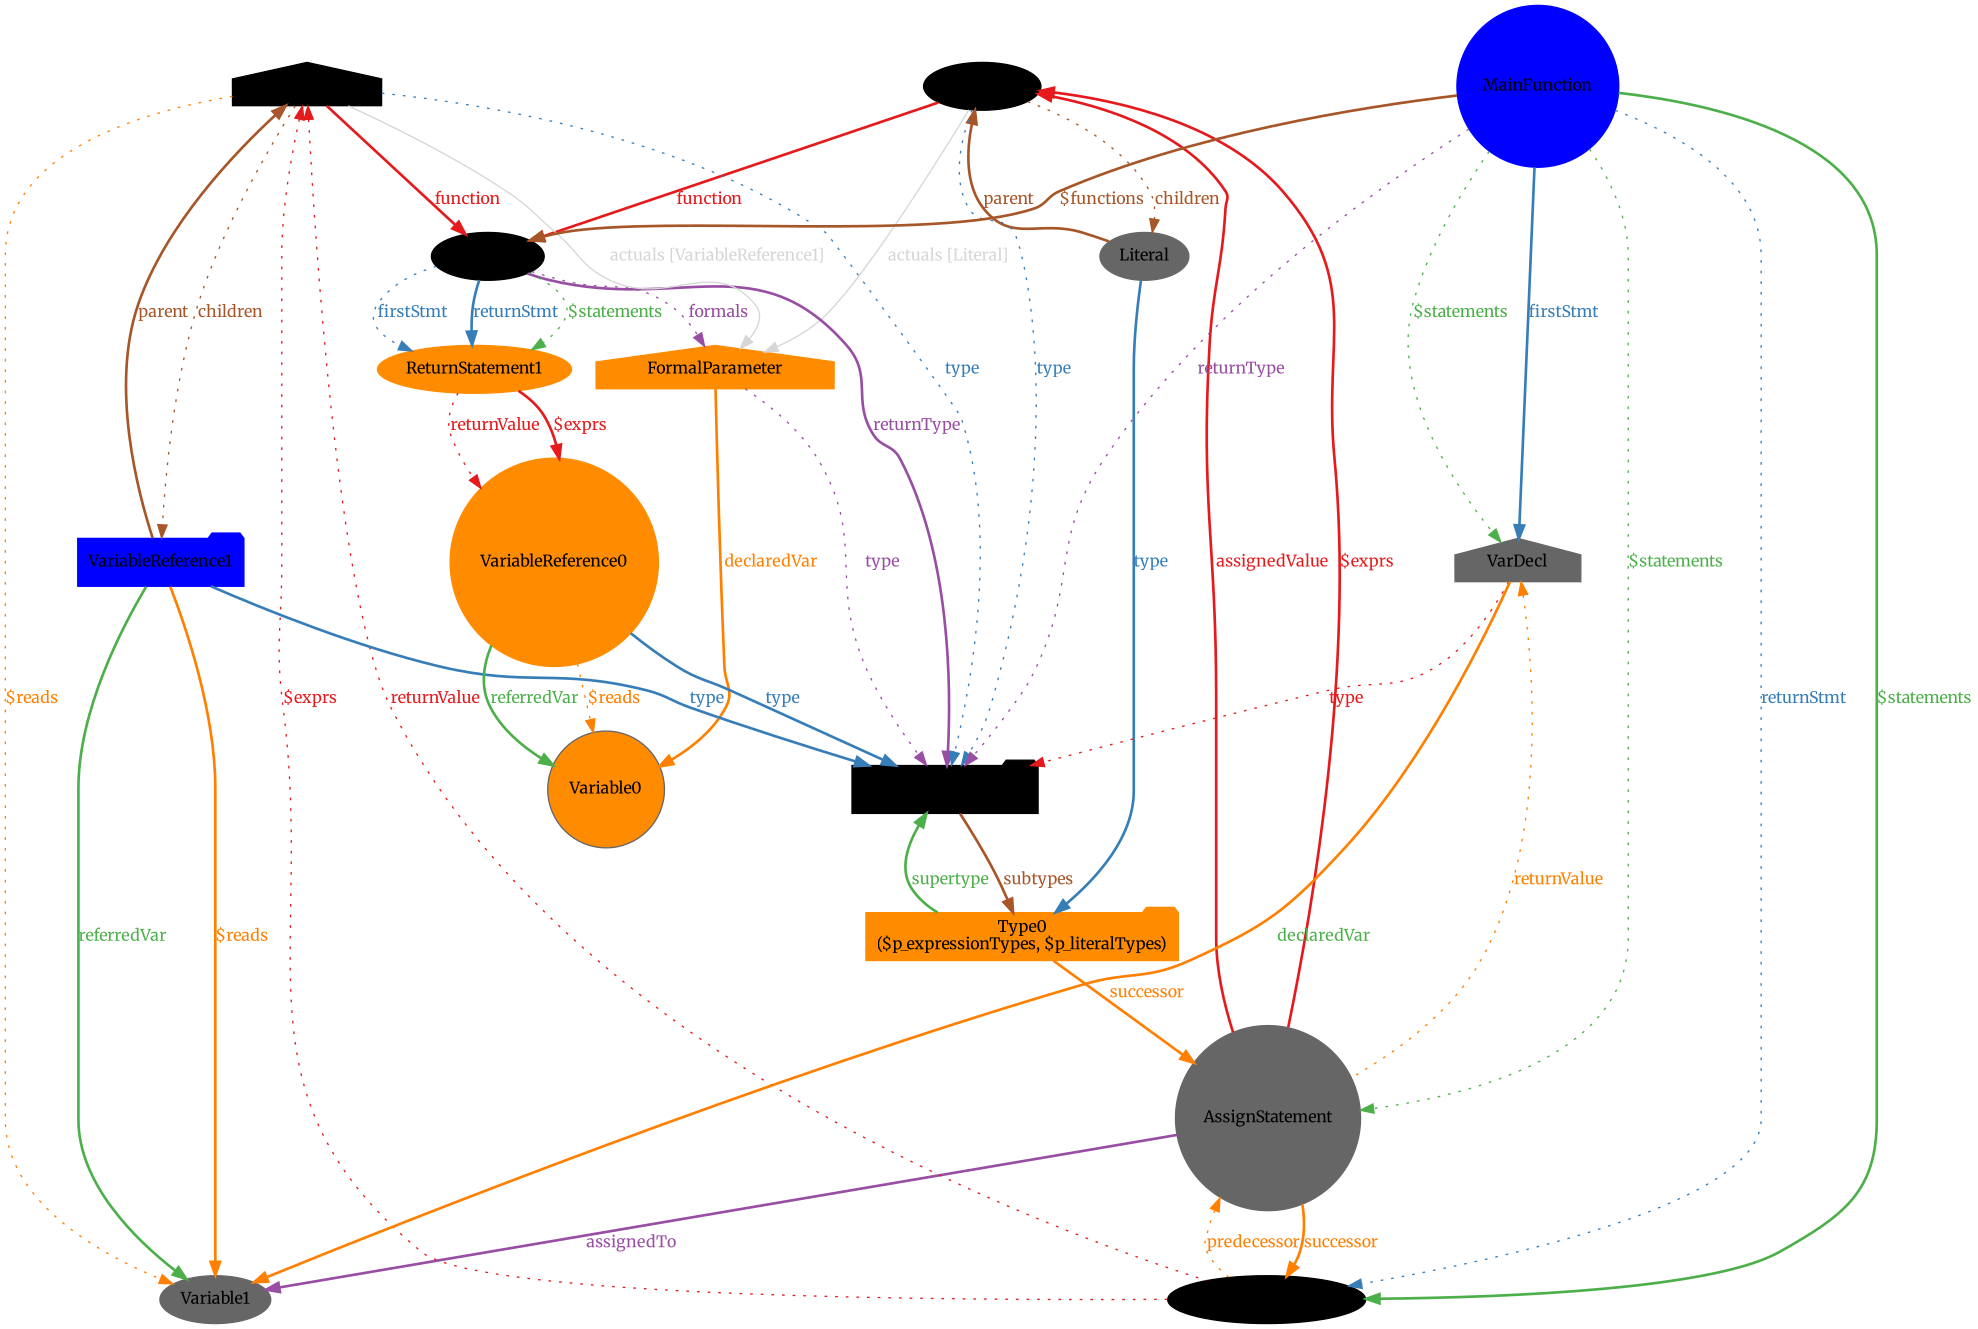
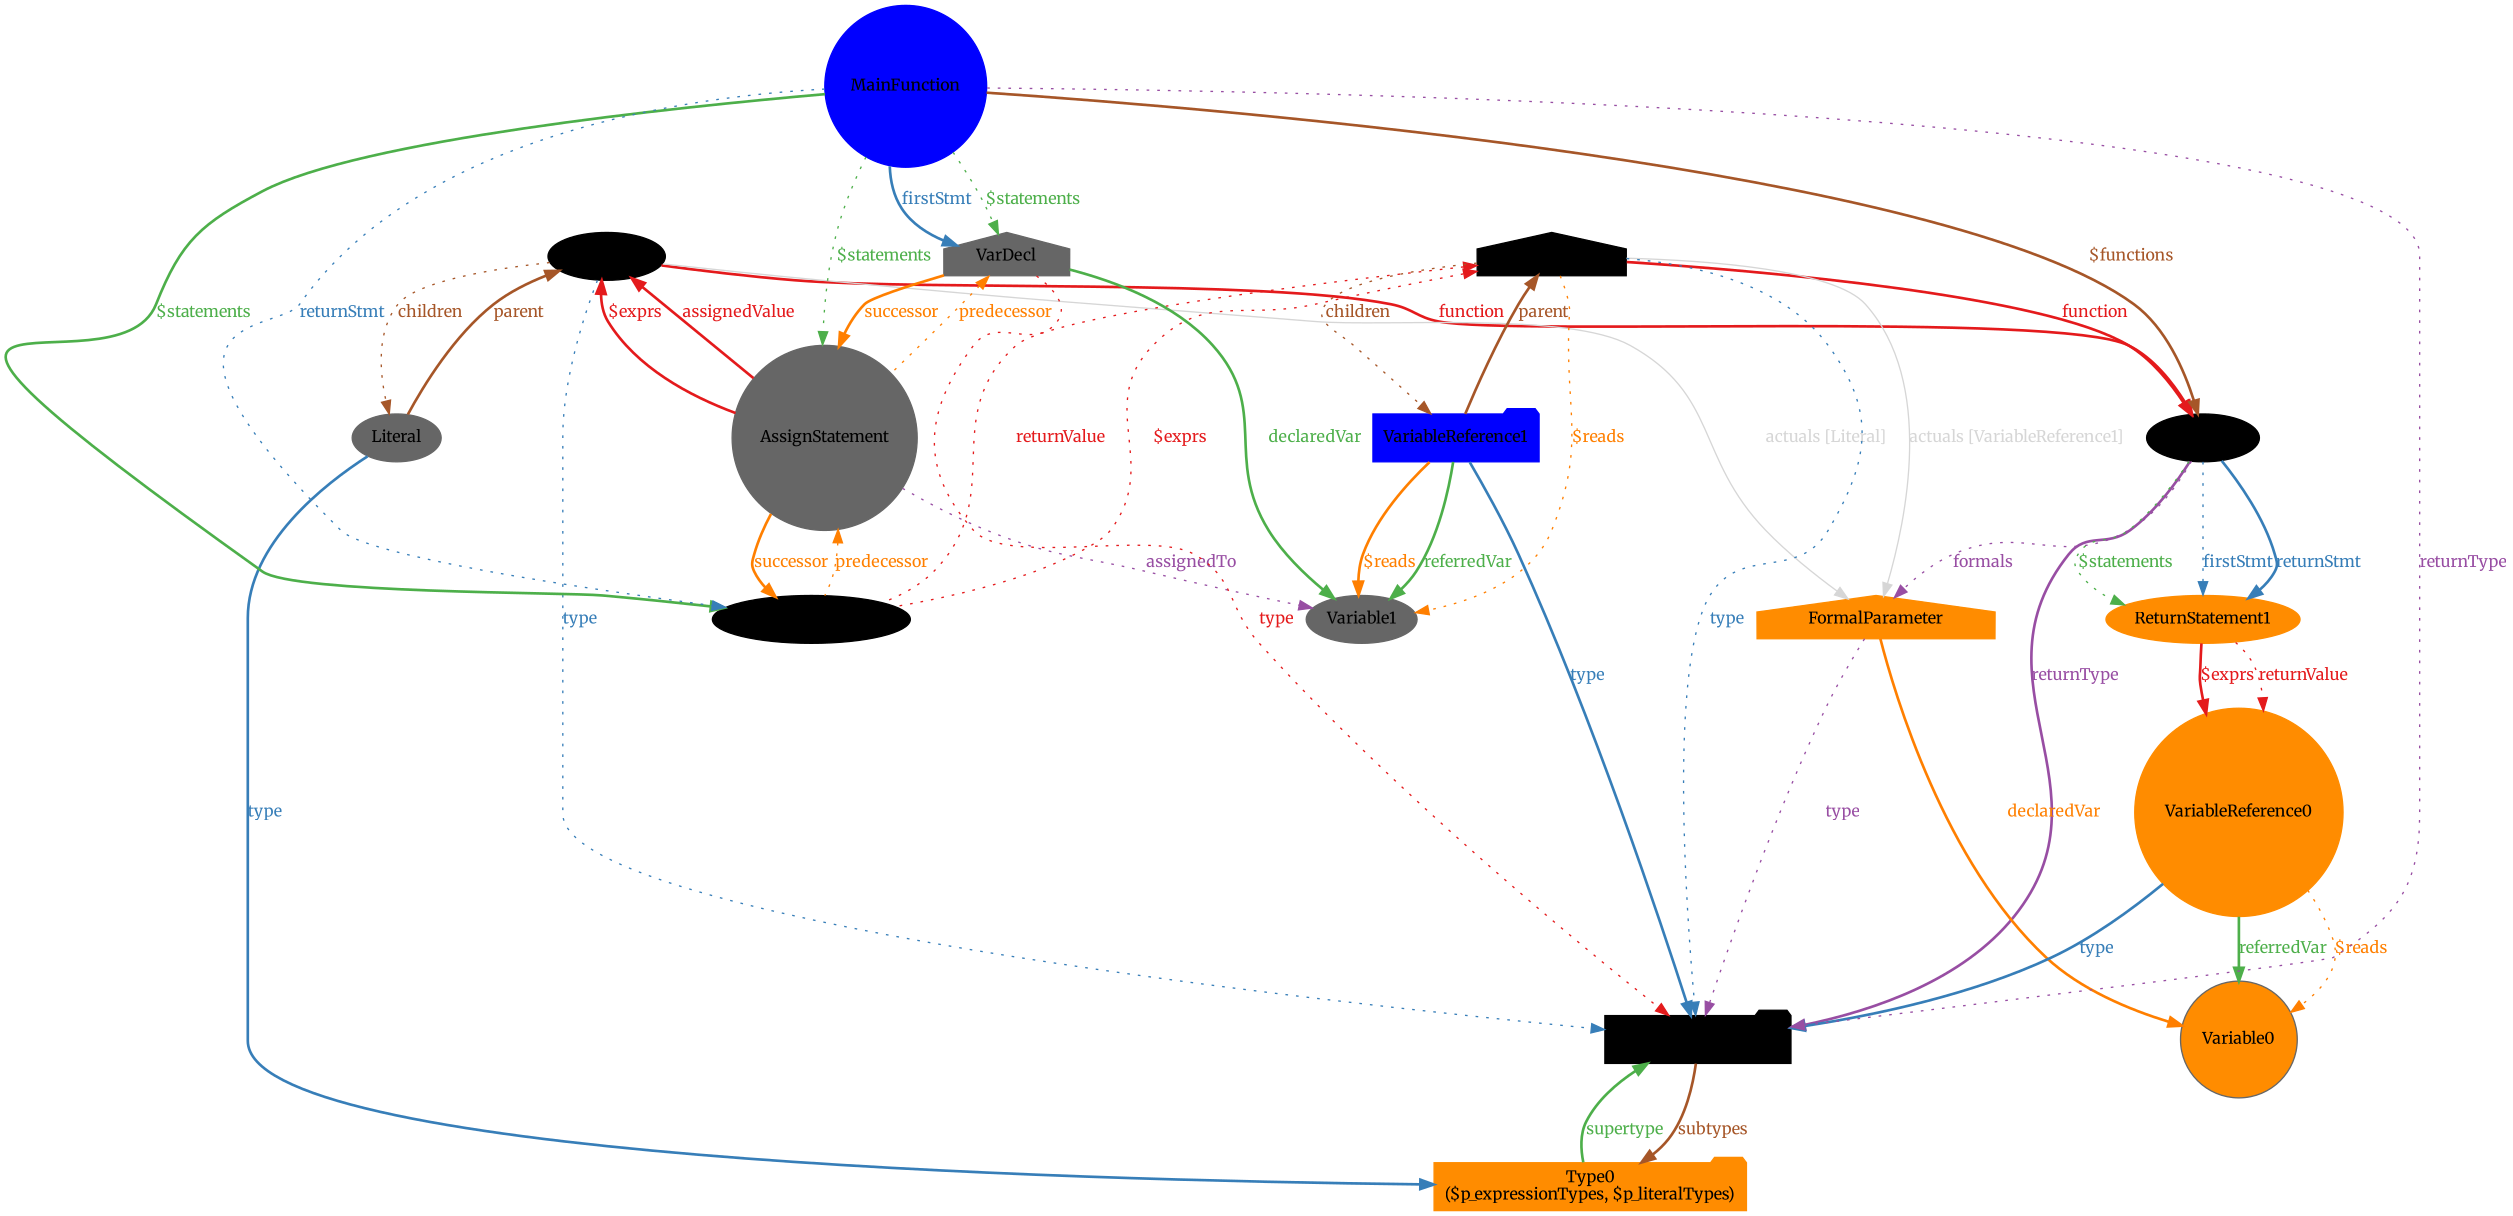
(1558, 880) -> (1005, 313)
(1118, 1008) -> (884, 295)
(964, 1021) -> (1240, 395)
(728, 1211) -> (1096, 561)
